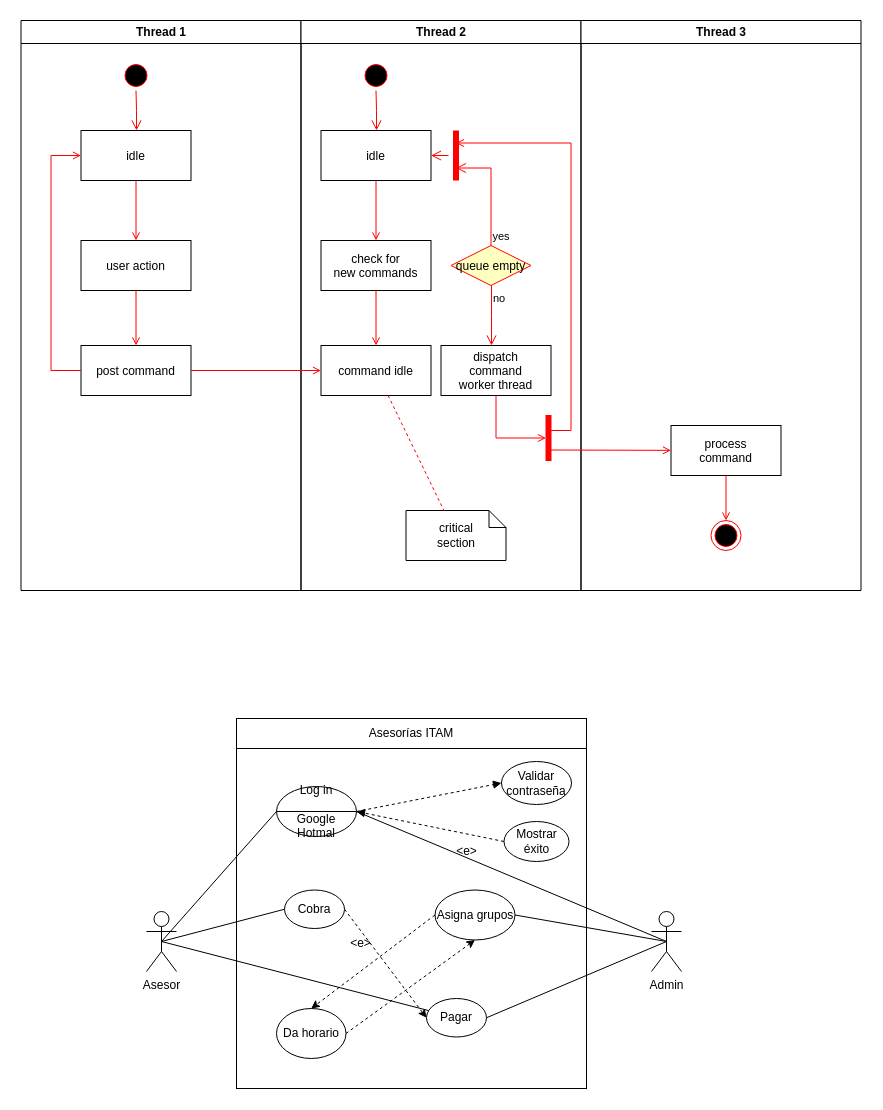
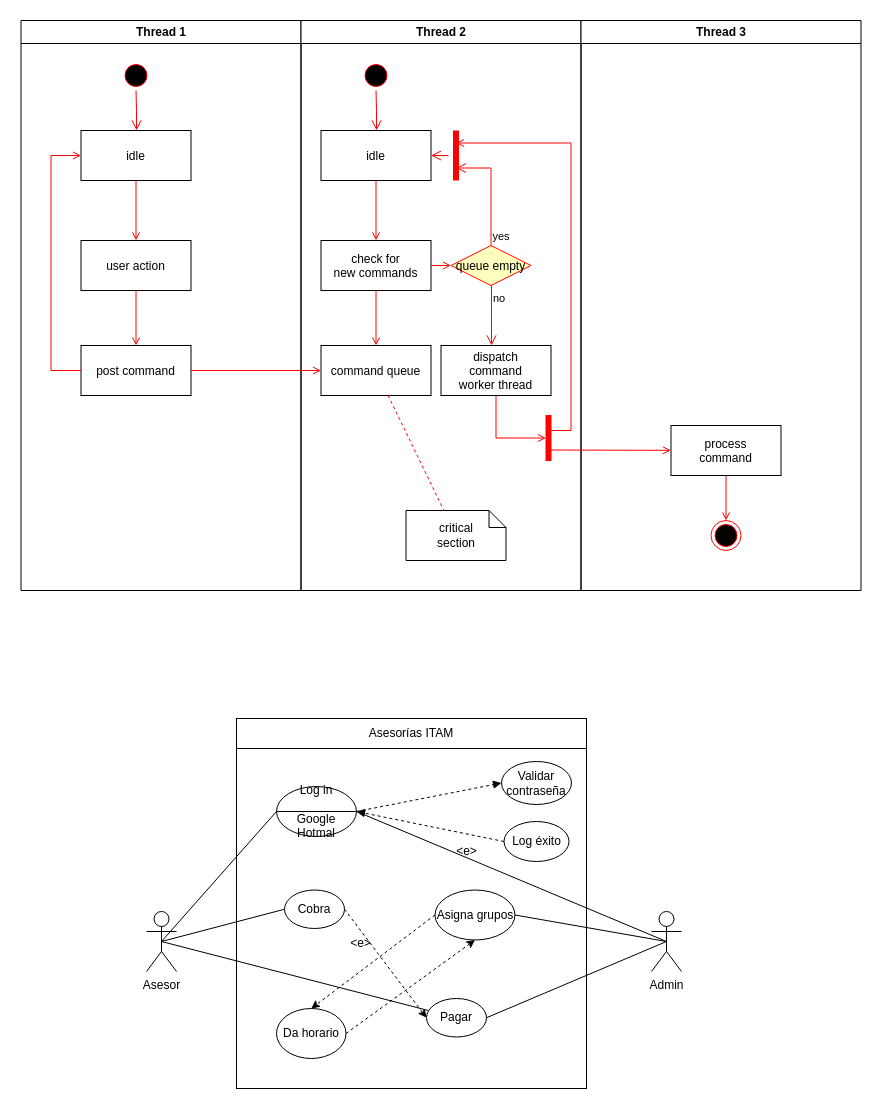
none -> (439, 266)
(376, 371) -> (376, 371)
(537, 842) -> (537, 842)
